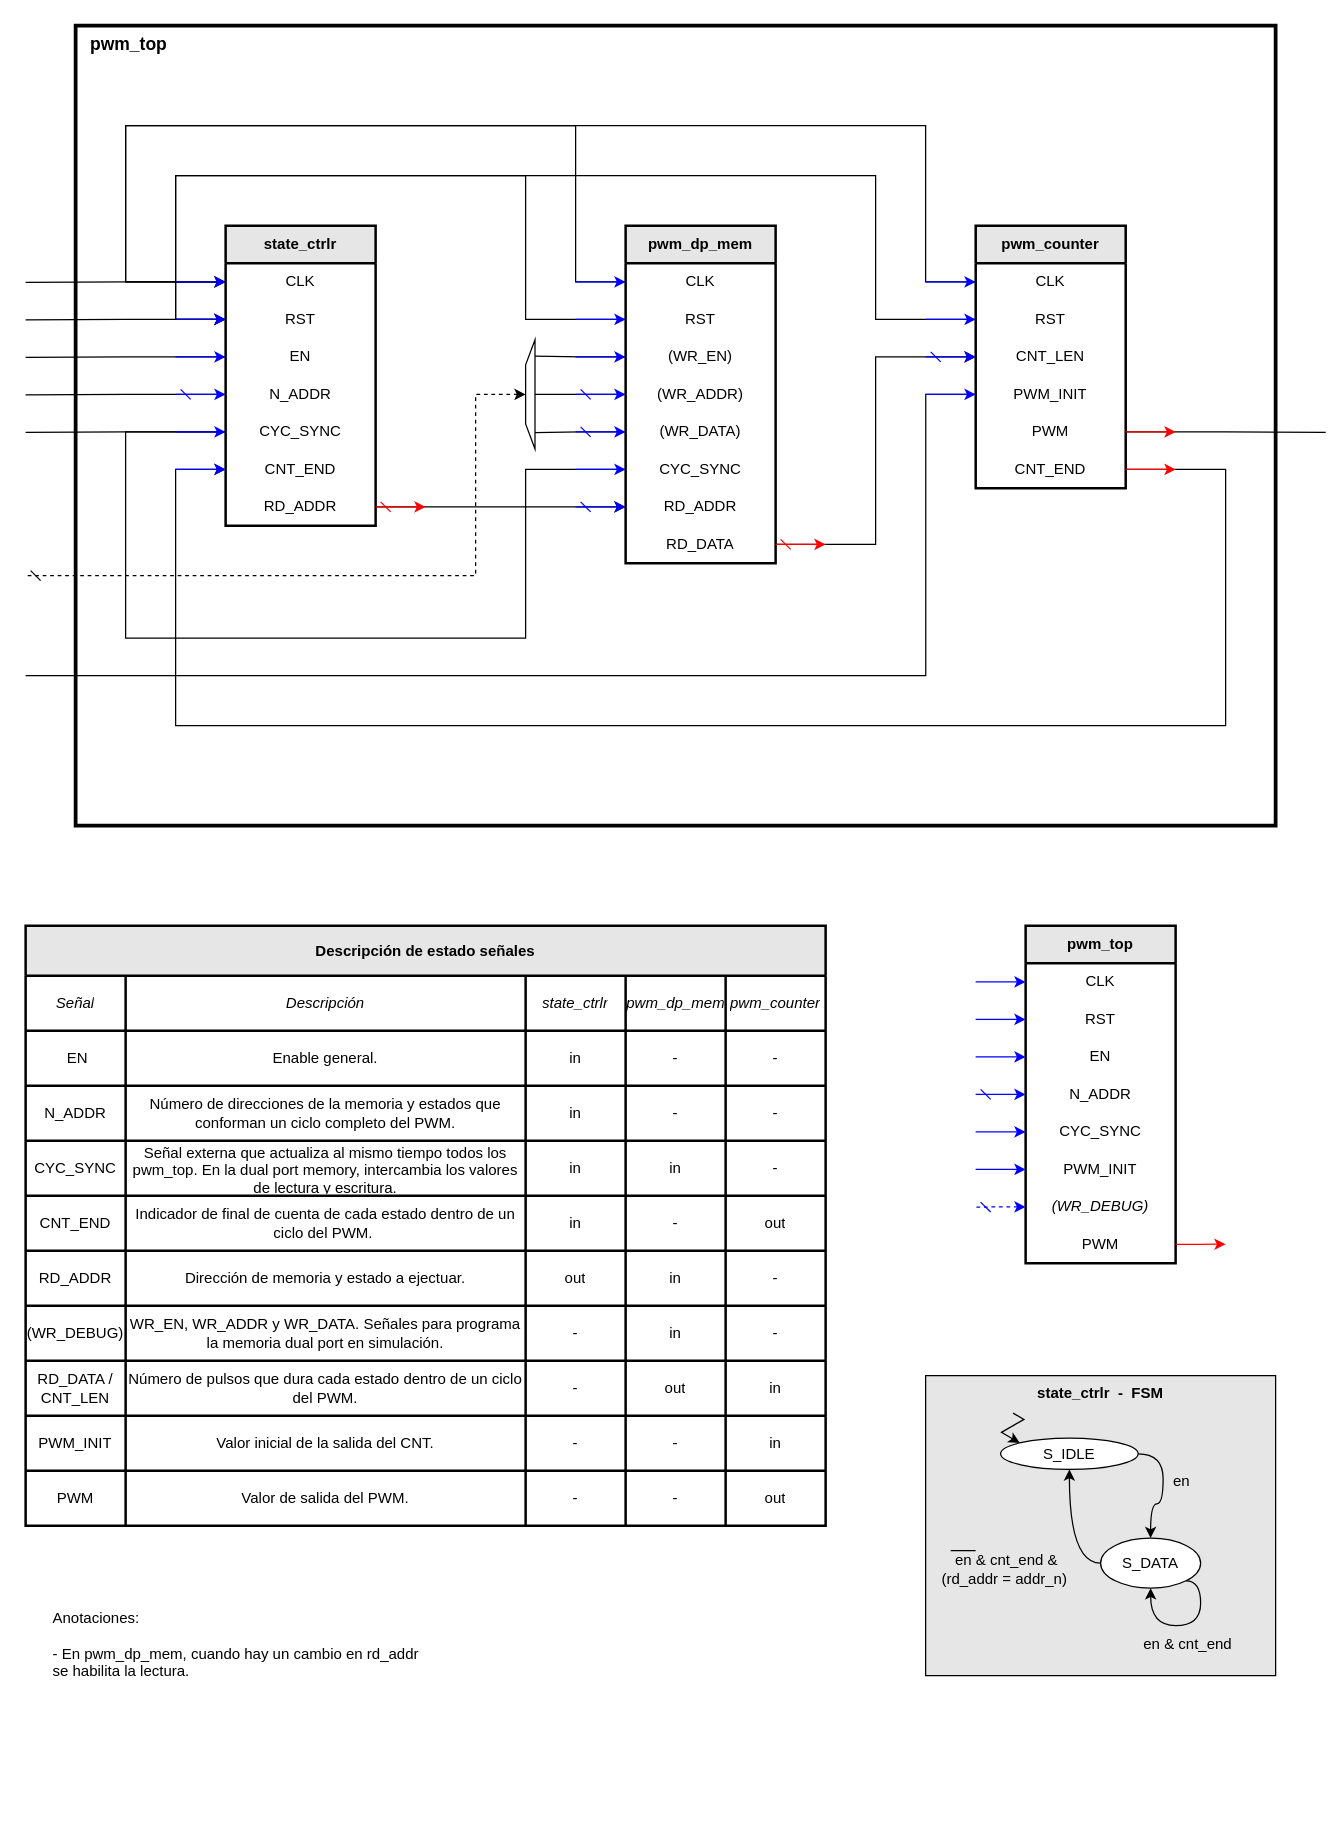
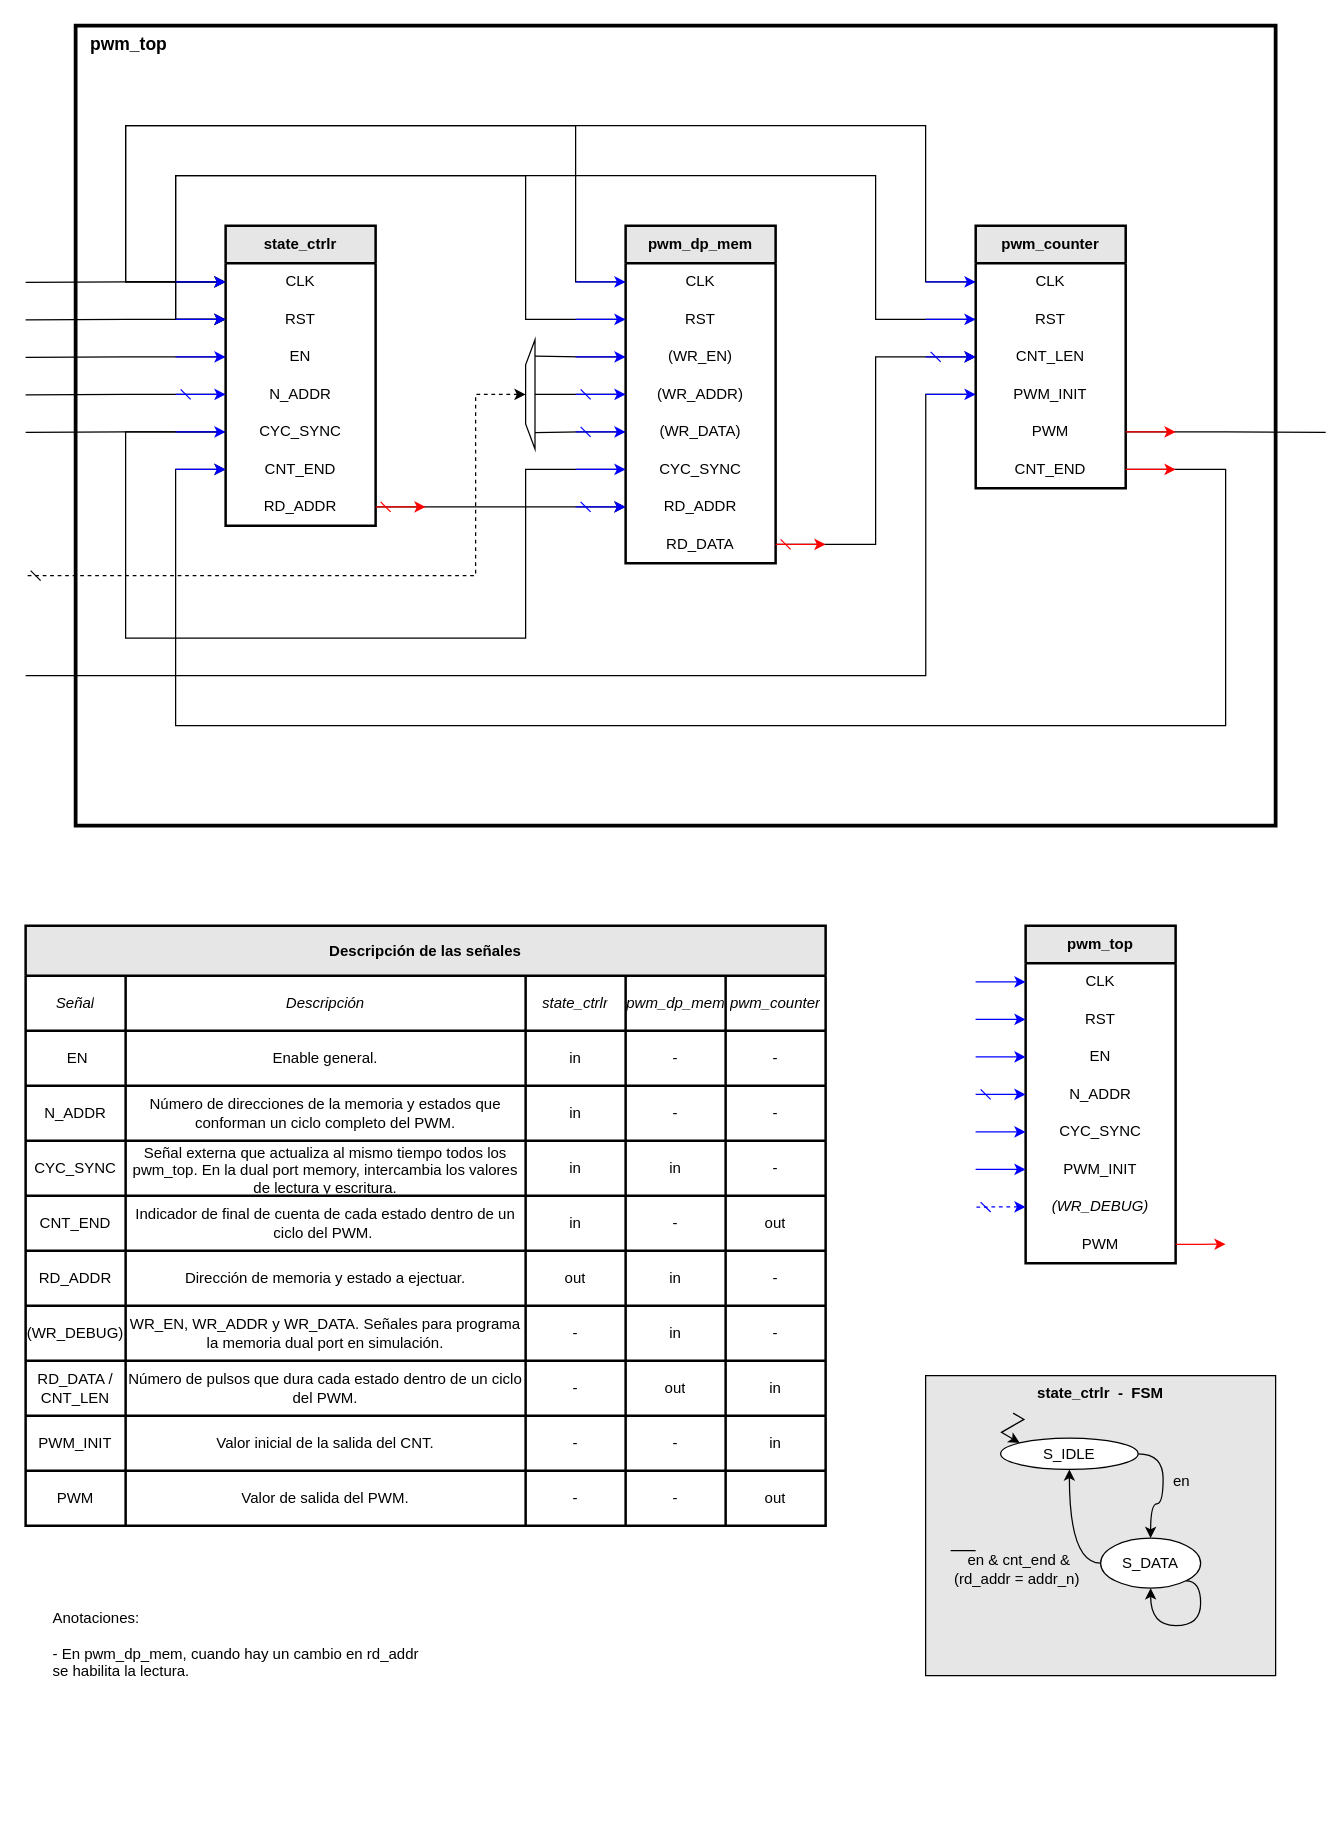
(425, 951) -> (425, 951)
(1007, 1569) -> (1019, 1569)
(1188, 1644) -> none
